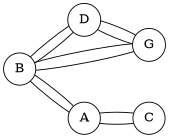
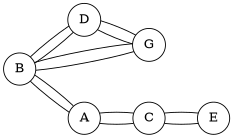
none -> (214, 118)
